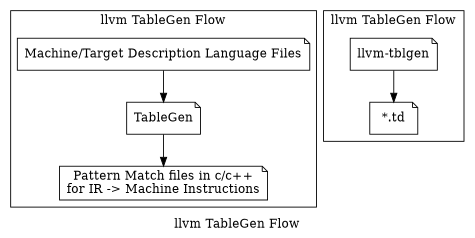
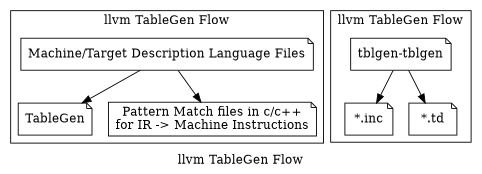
(394, 54) -> (401, 54)
none -> (369, 119)
(164, 146) -> (187, 83)
